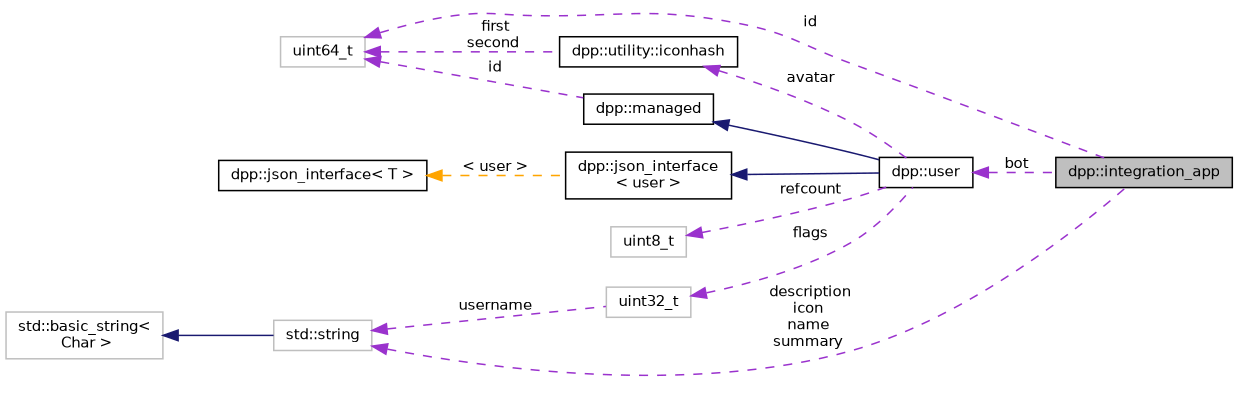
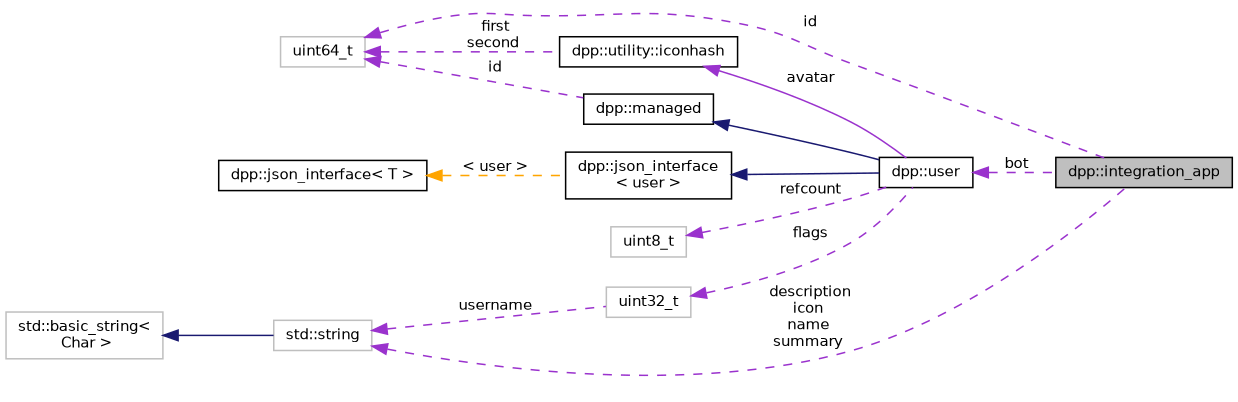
(817, 106) -> (817, 106)
